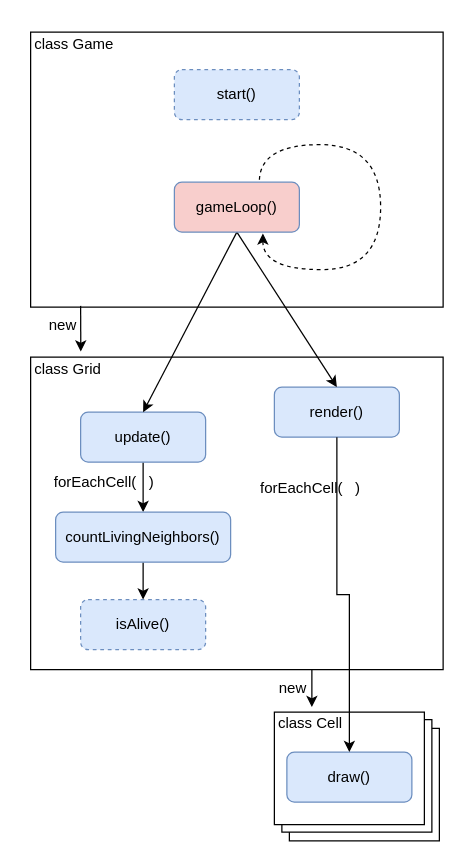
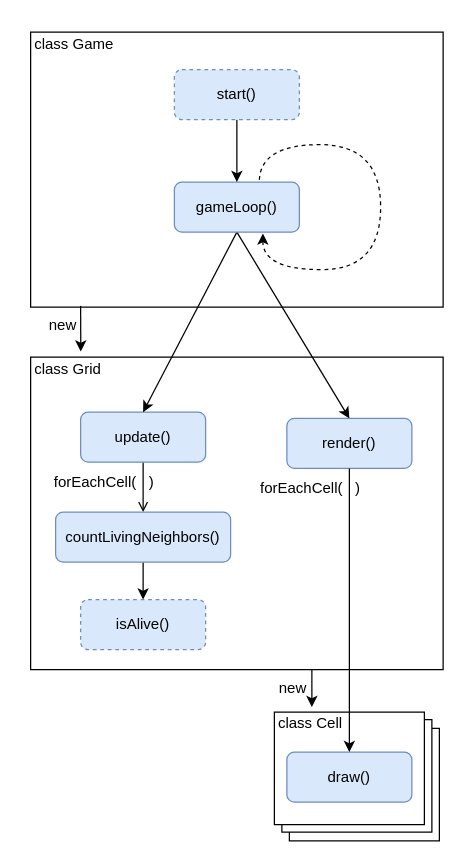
none -> (237, 147)
(237, 207) -> (237, 207)
(337, 412) -> (349, 443)
(143, 502) -> (143, 504)
